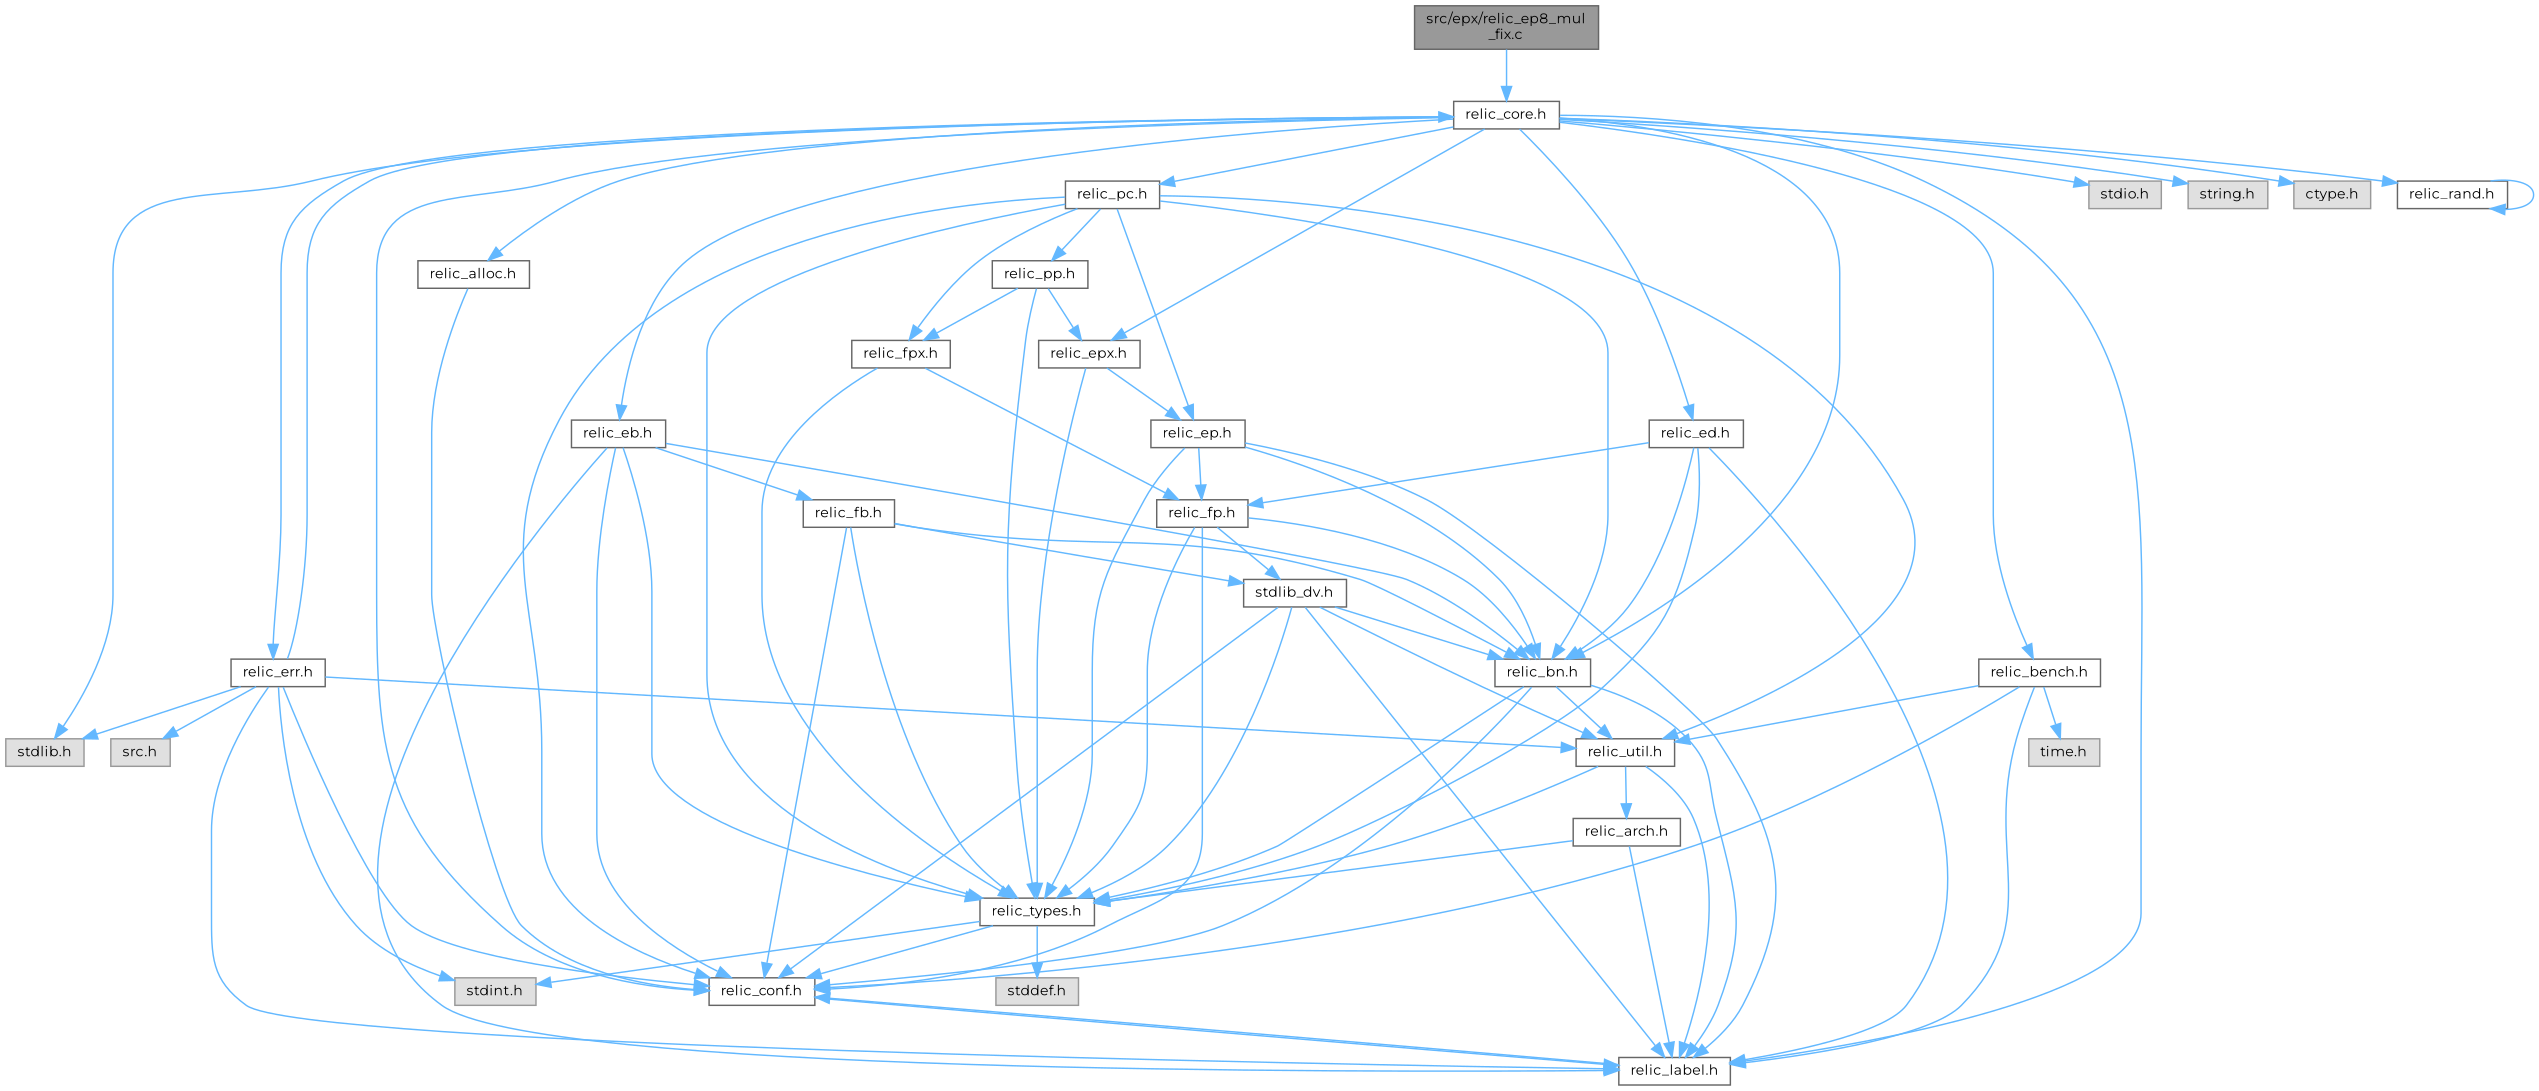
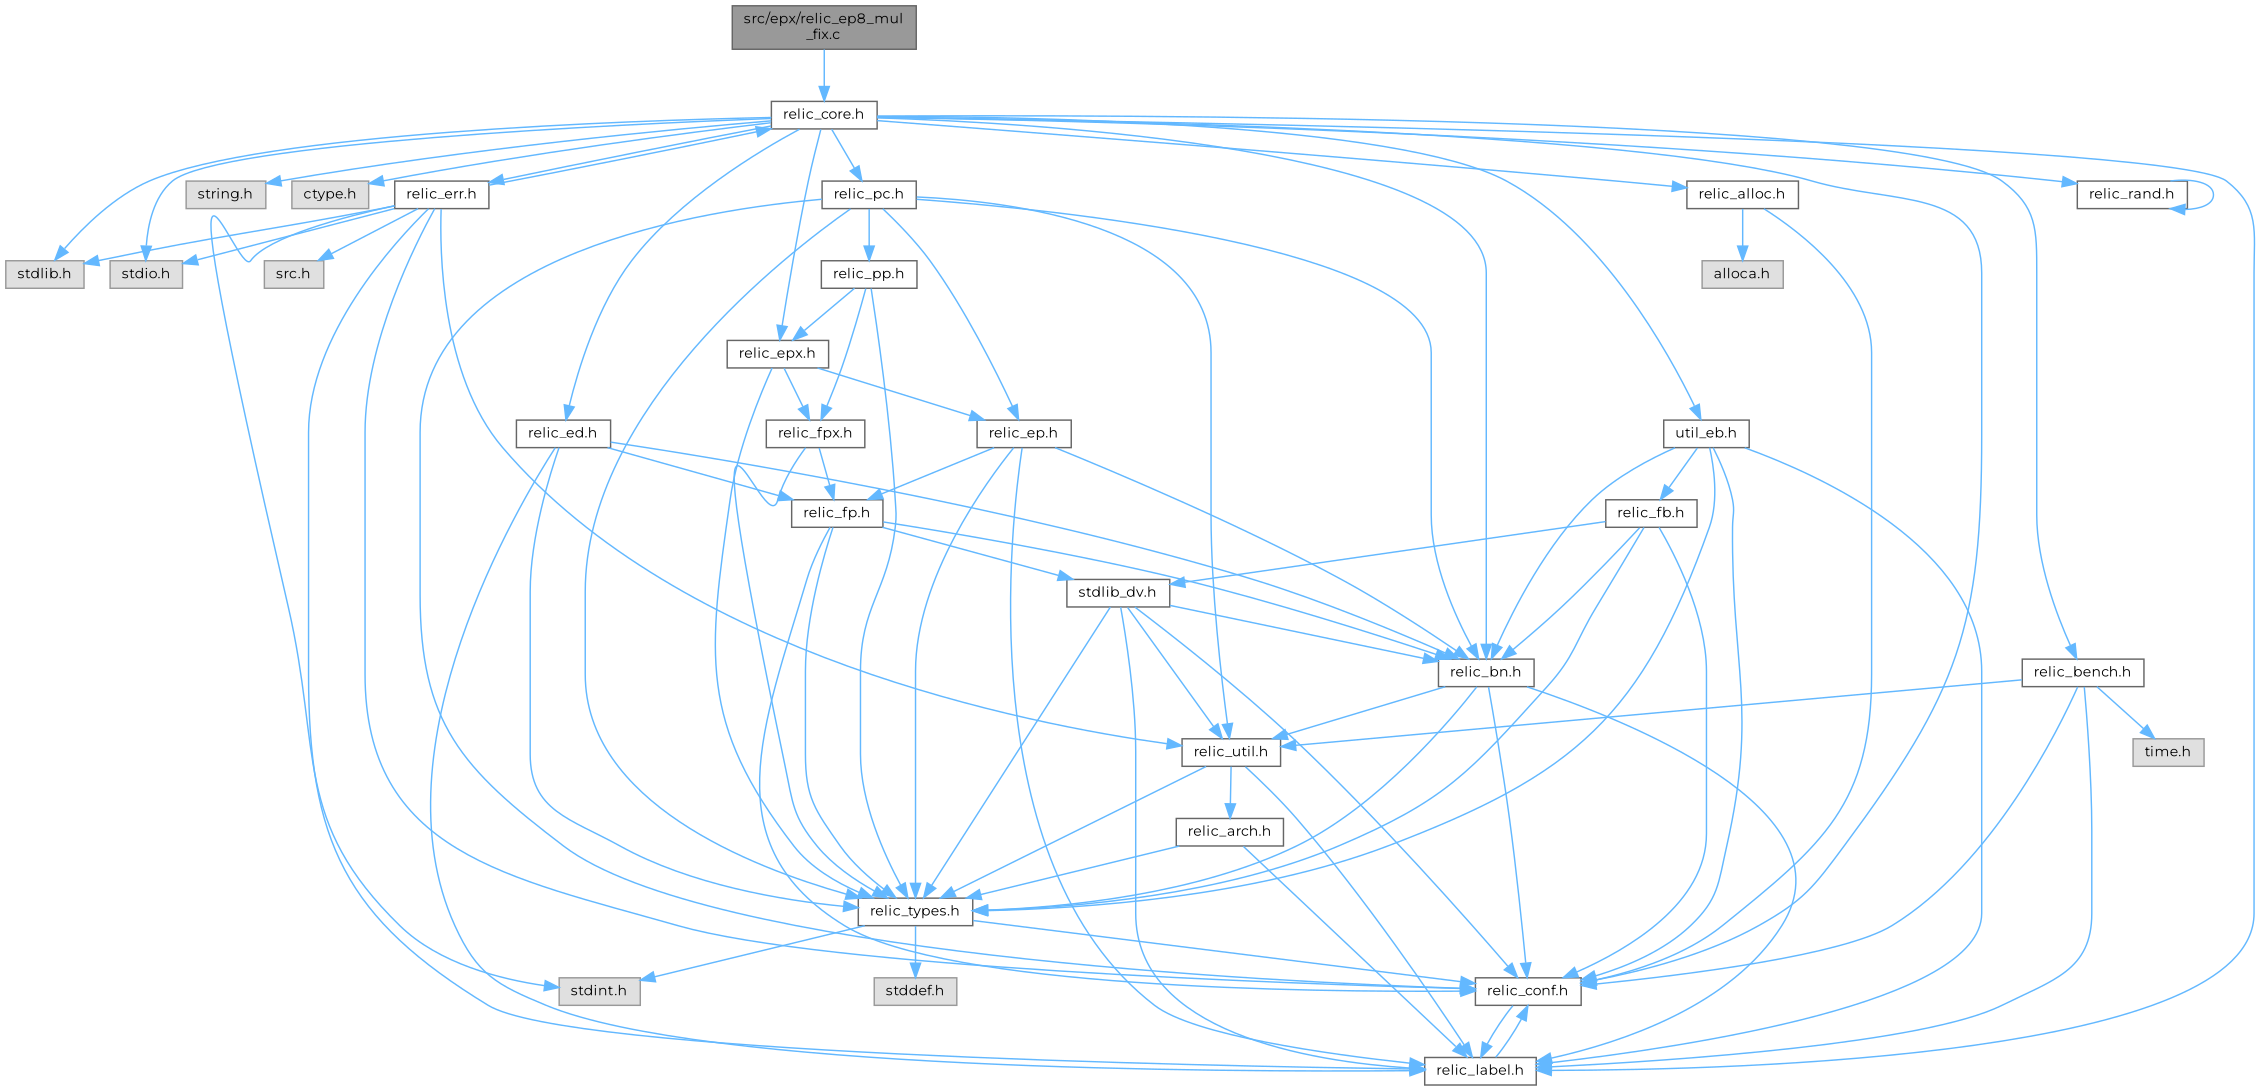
none -> (252, 246)
(988, 255) -> (794, 387)
none -> (1743, 275)
(619, 434) -> (1706, 434)
